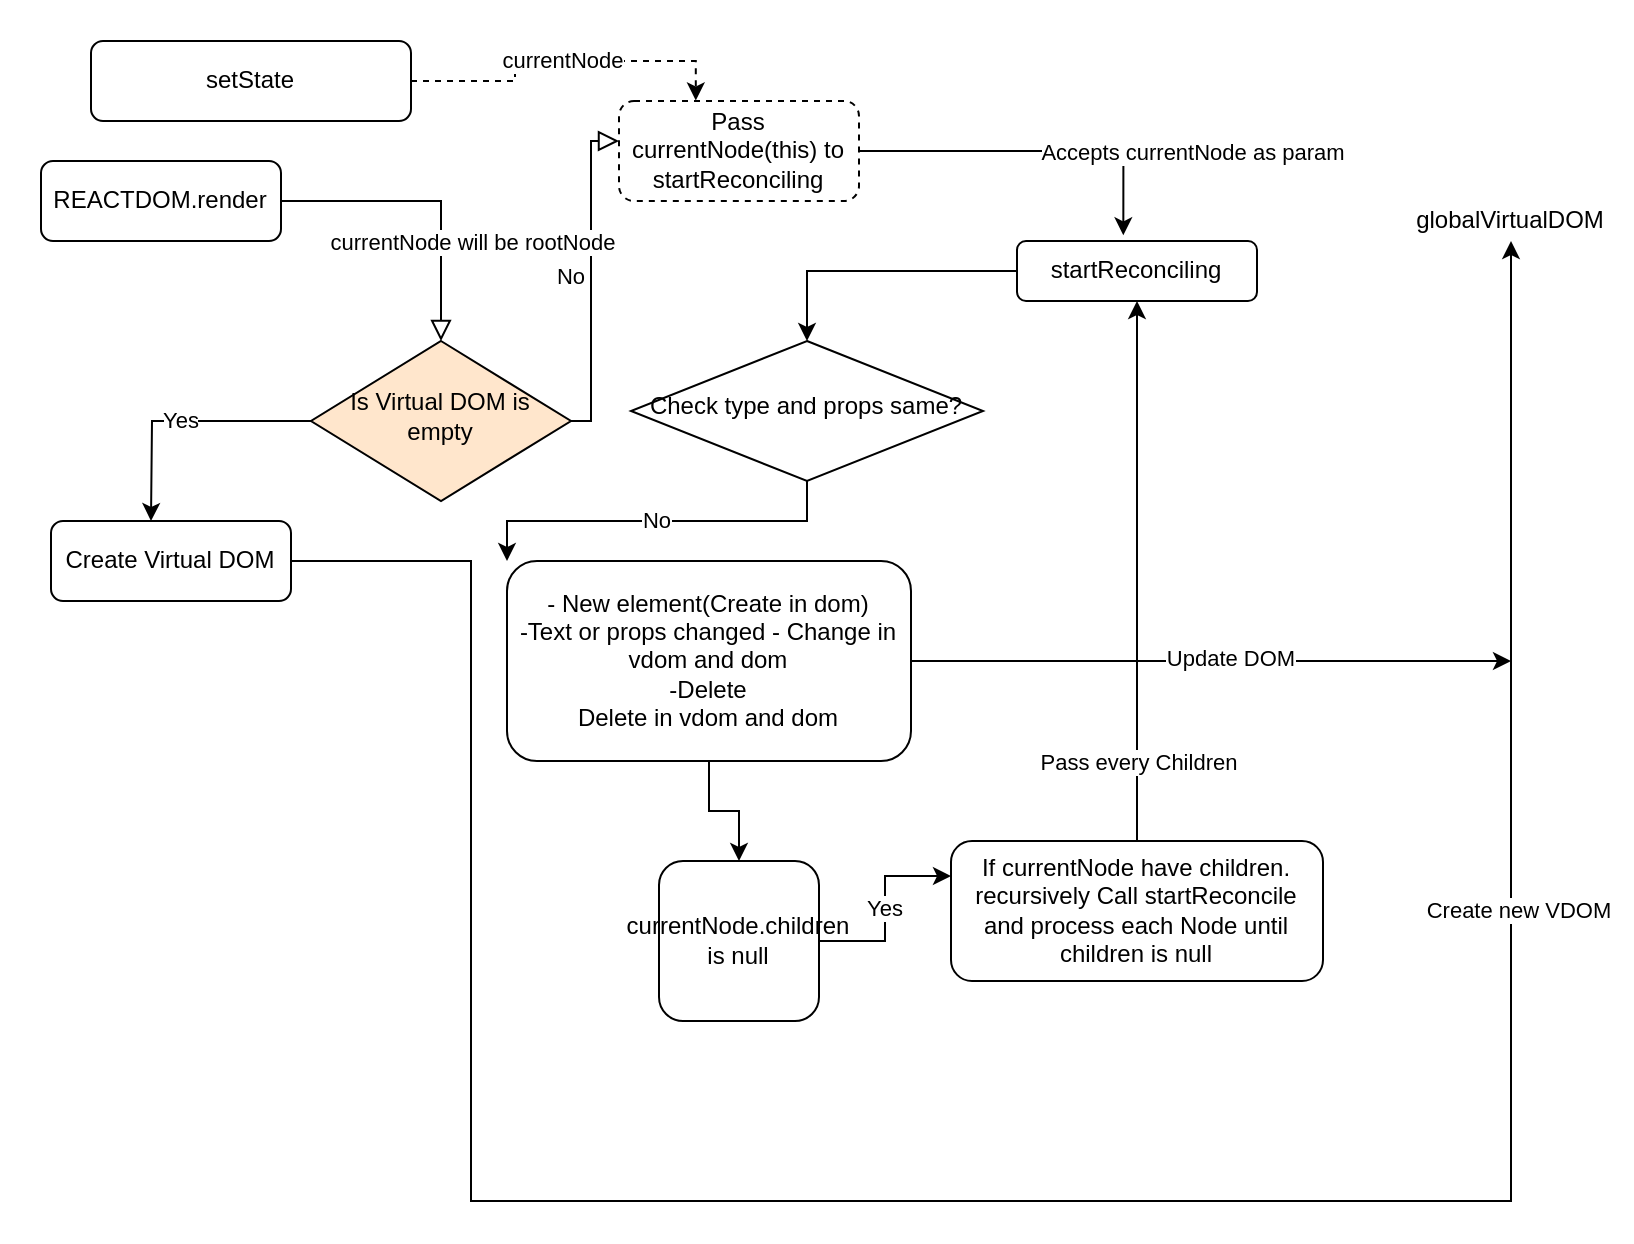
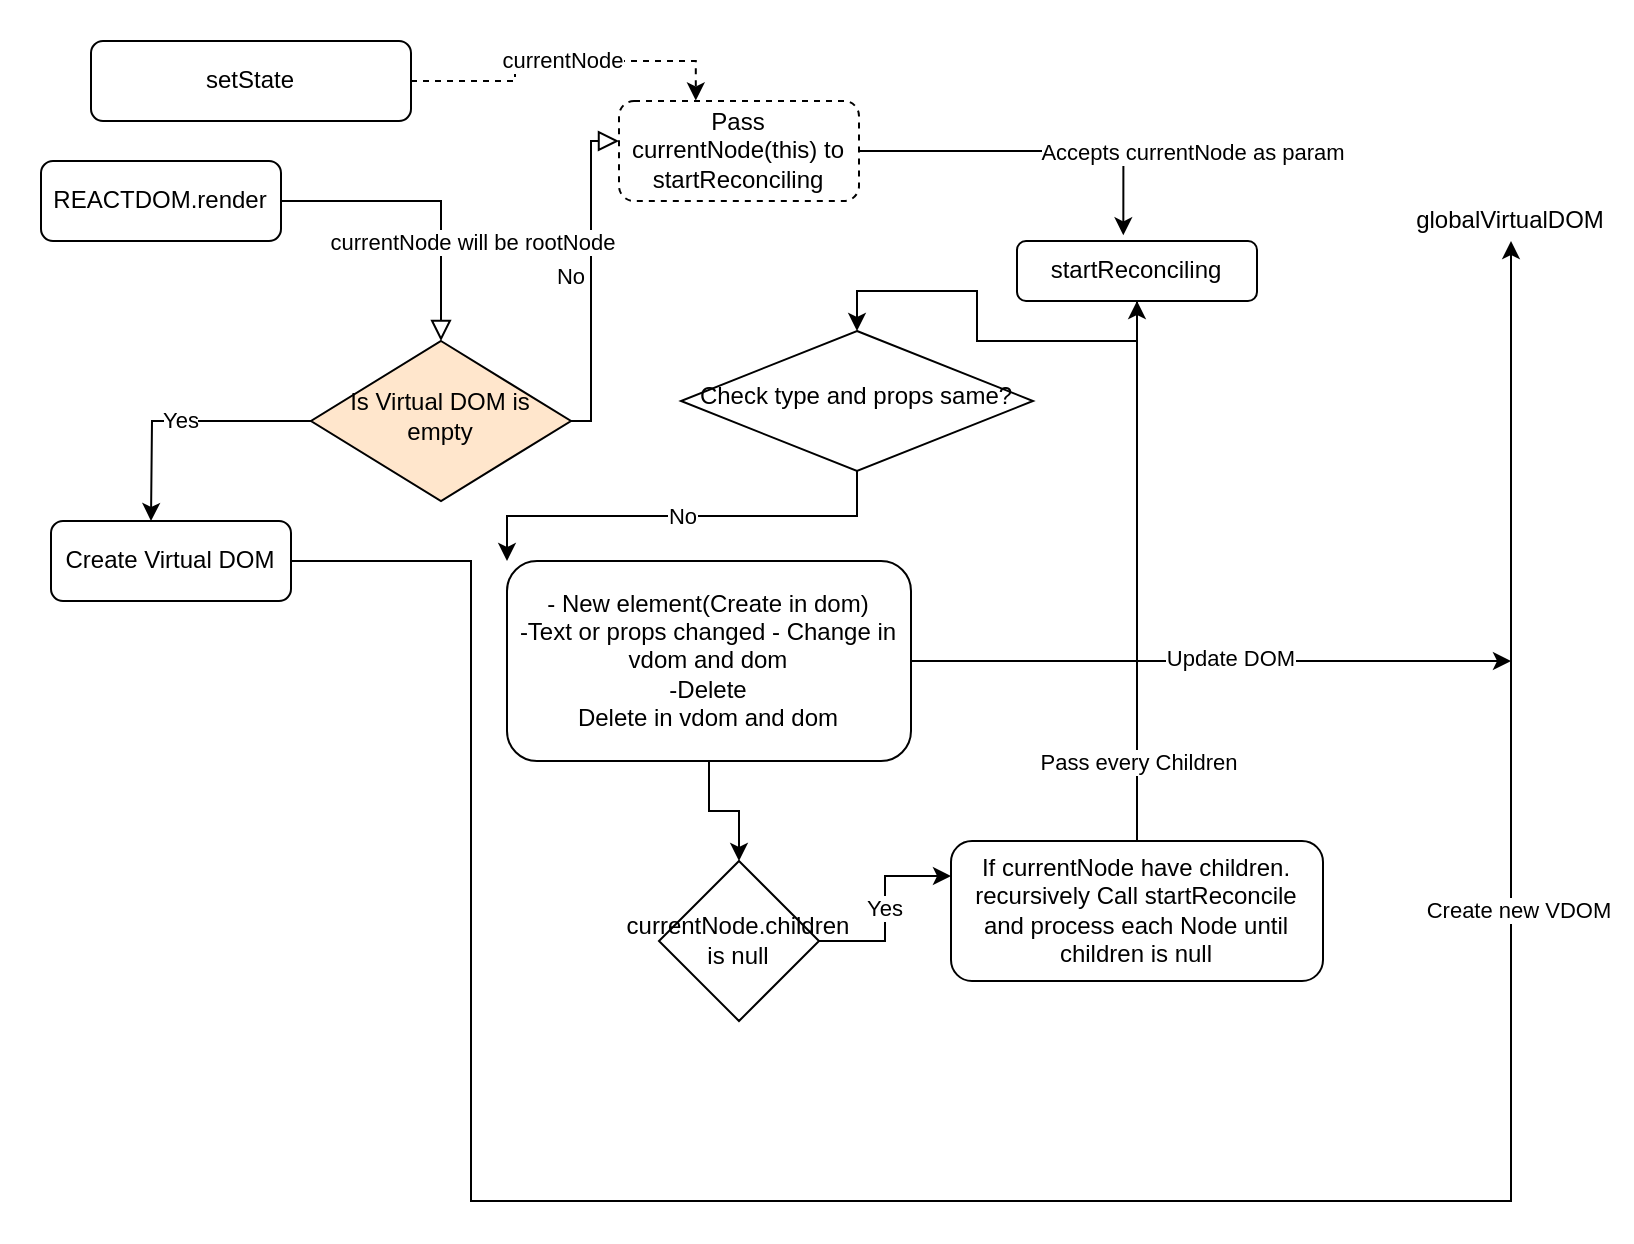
(807, 411) -> (857, 401)
(739, 941) -> (739, 941)
